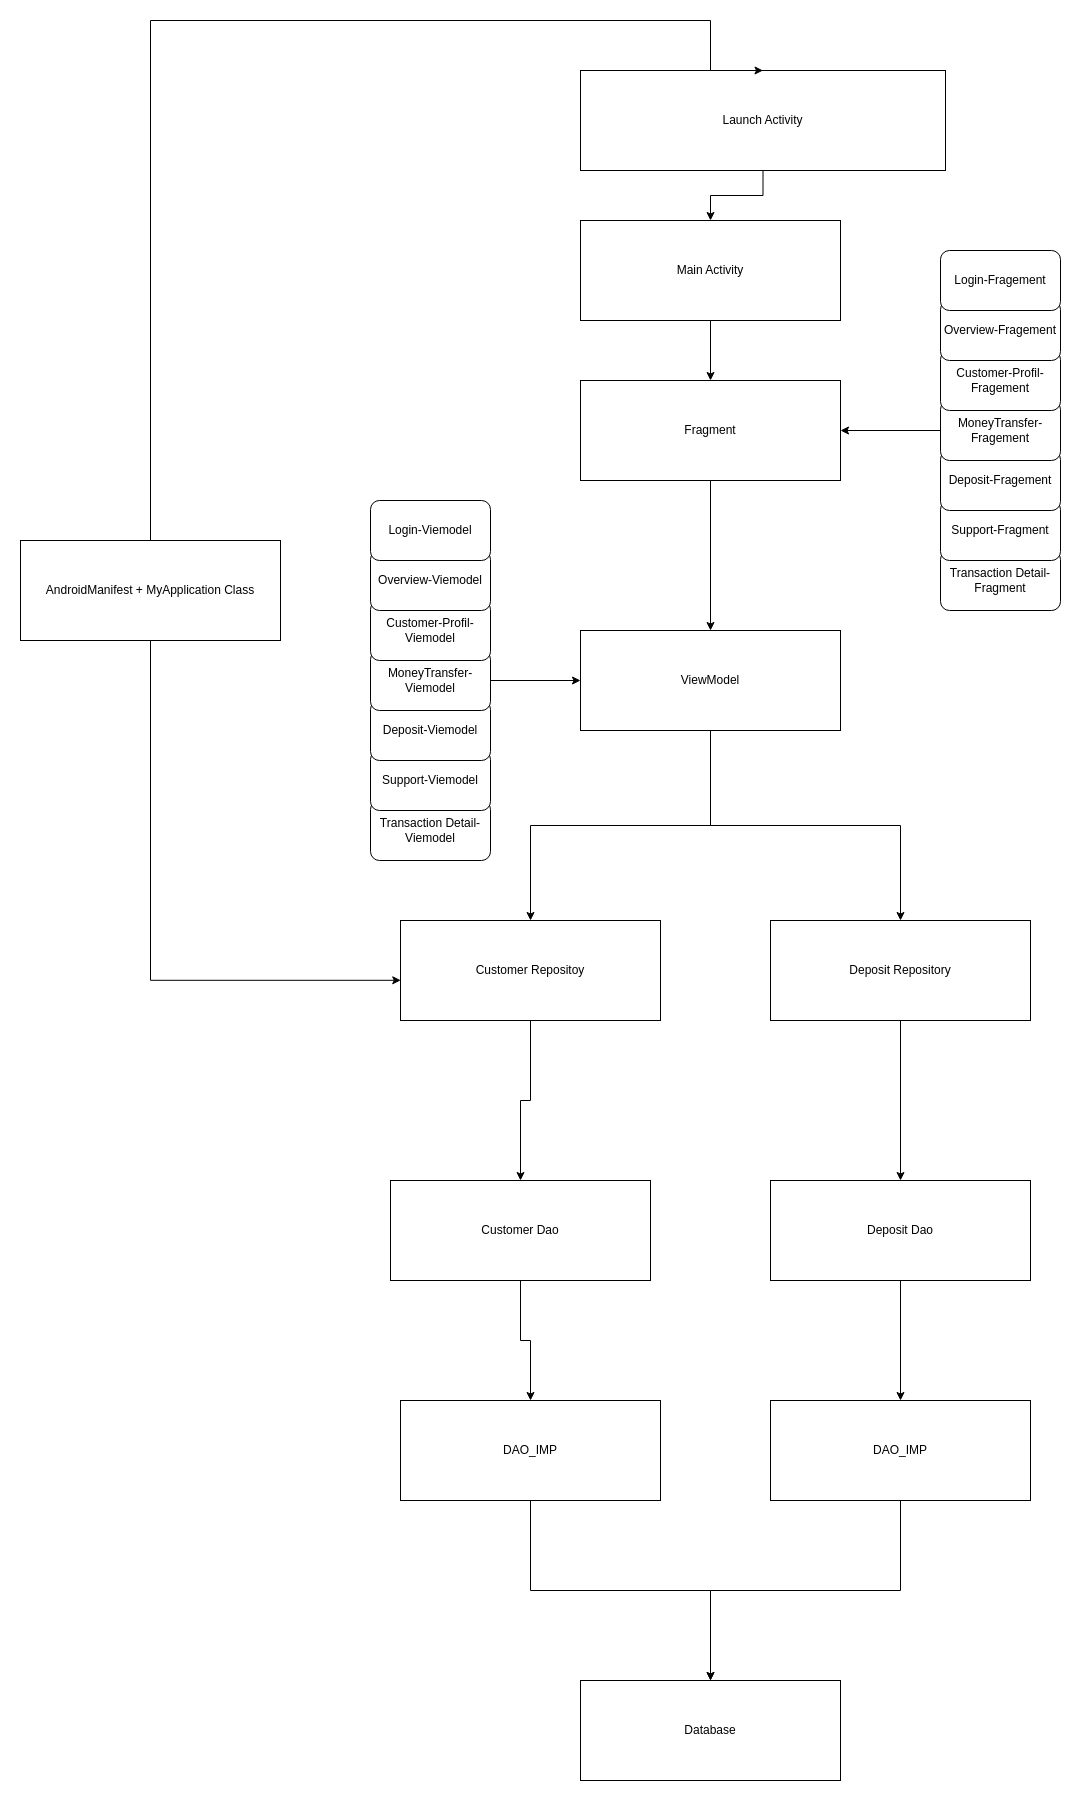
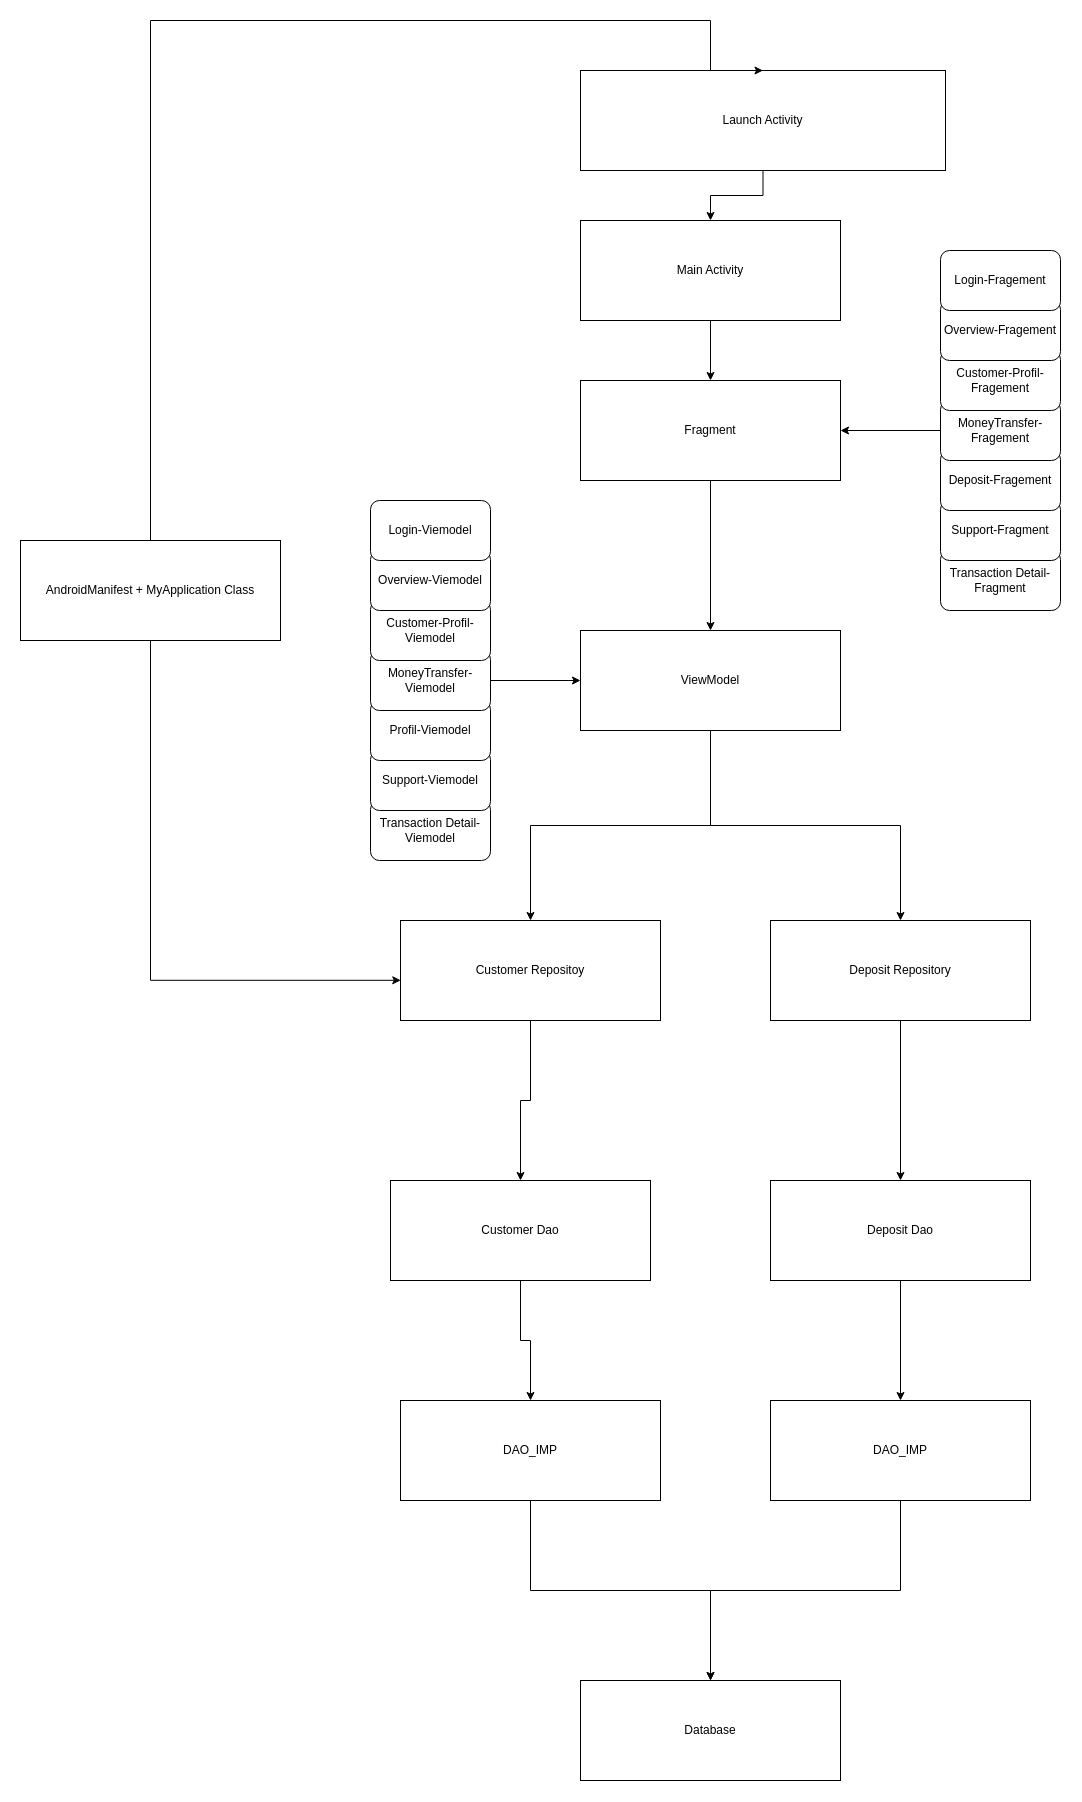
(431, 731) -> (431, 731)
